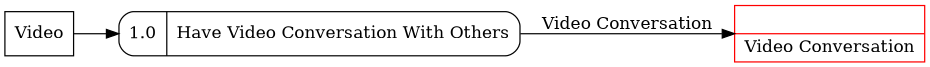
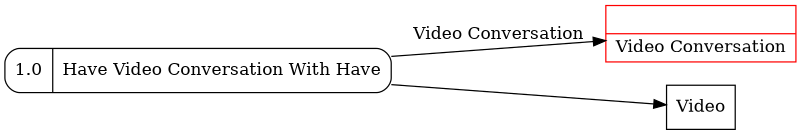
(343, 33) -> (222, 70)
(90, 34) -> (523, 94)
